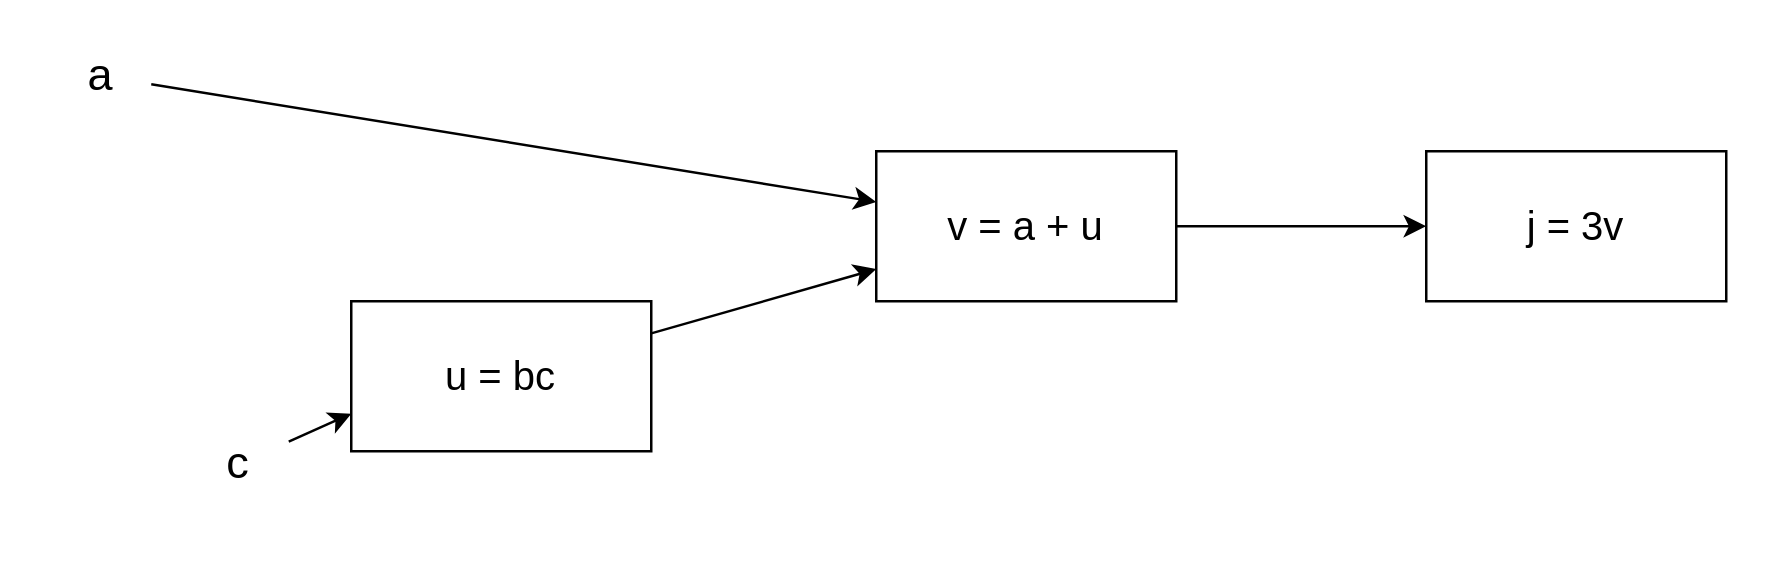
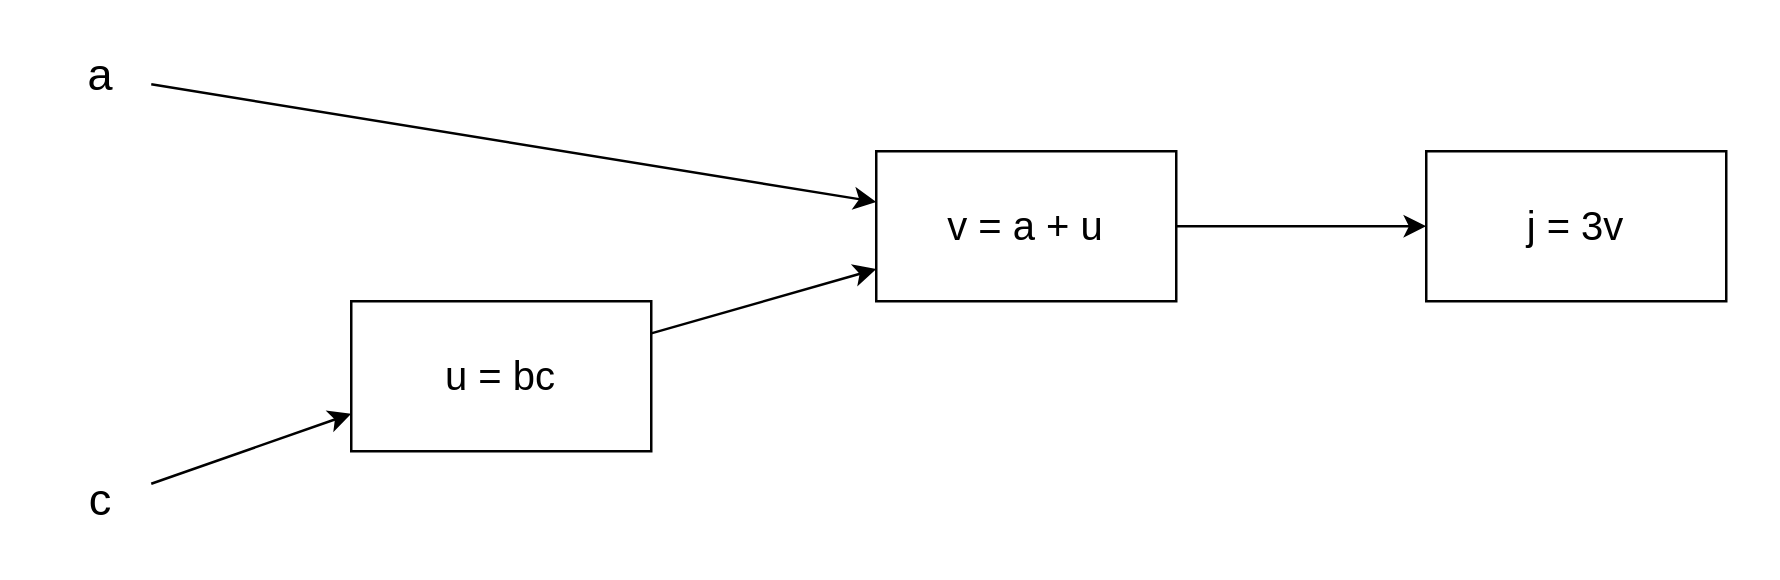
(239, 464) -> (101, 501)
